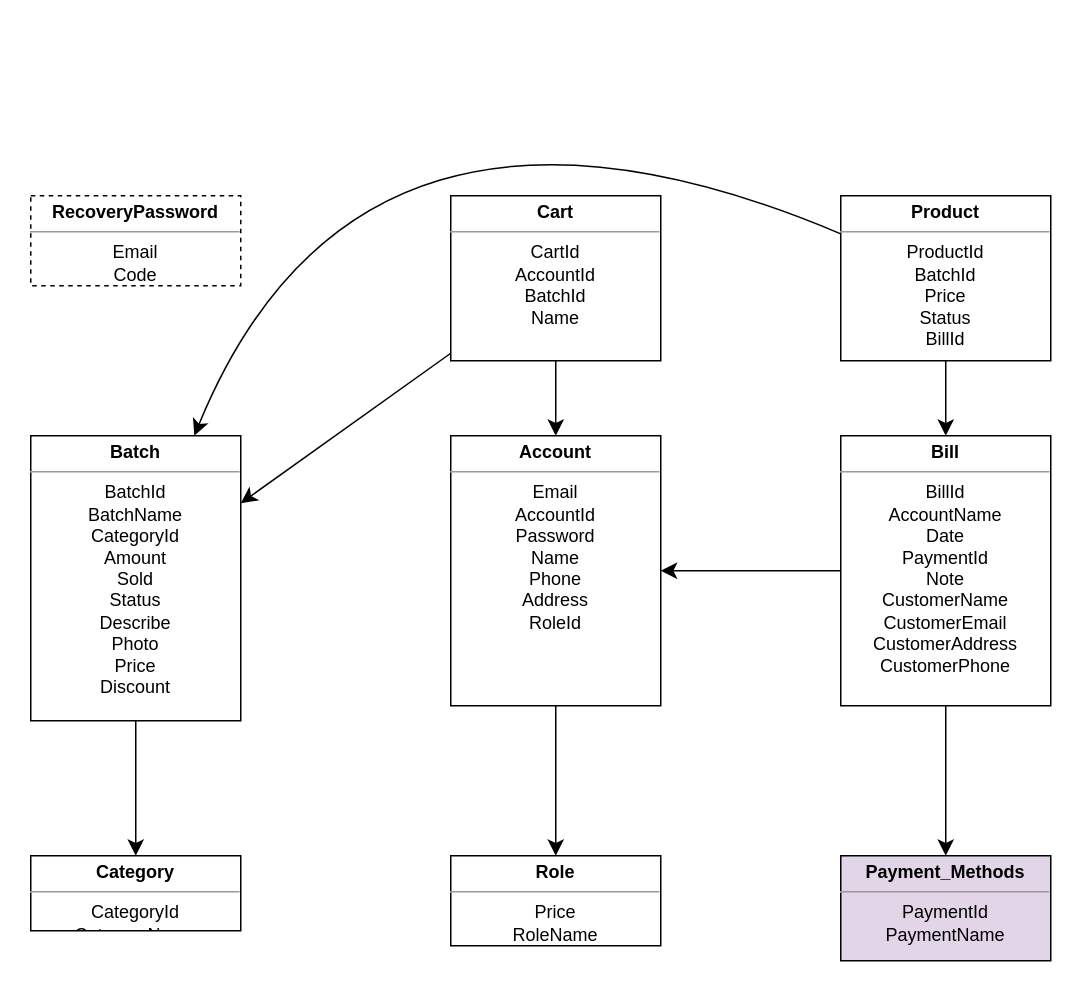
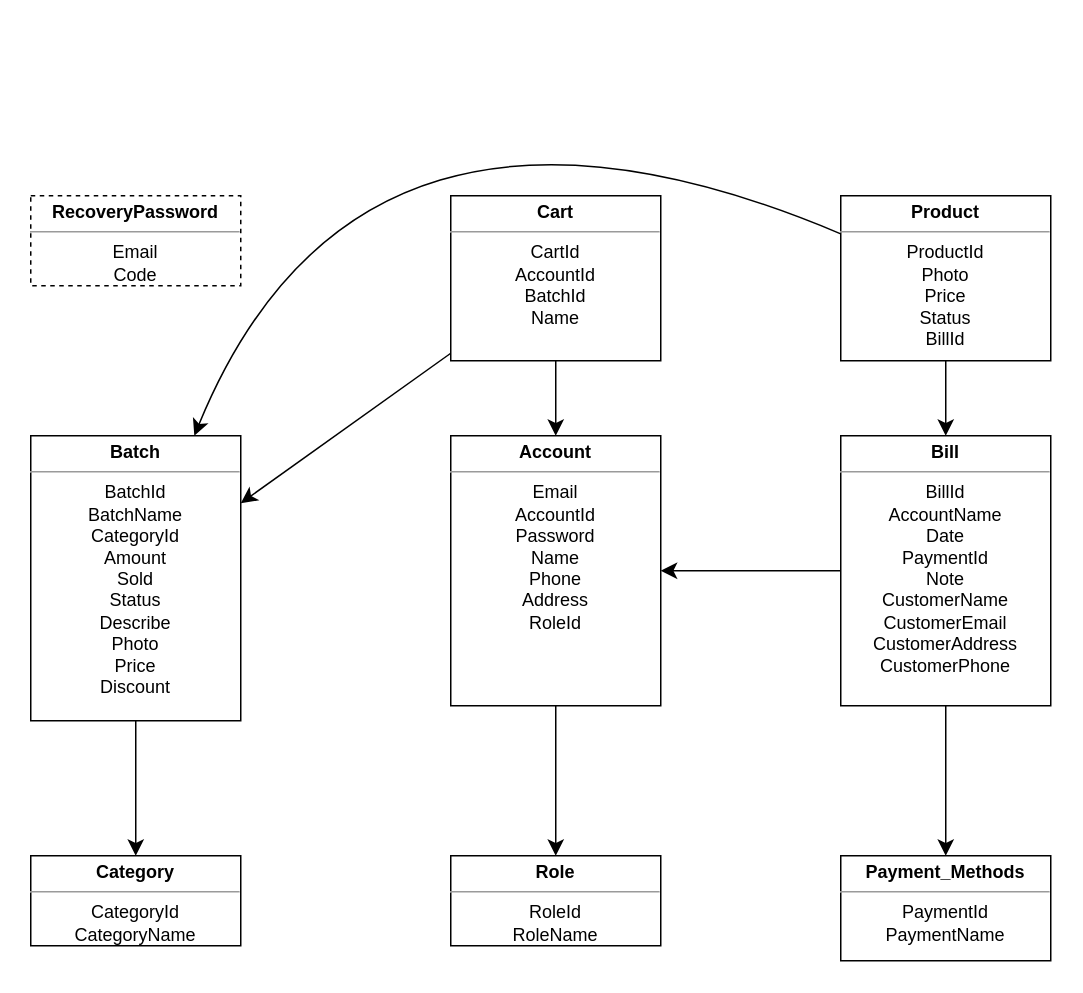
(886, 261) -> (886, 261)
(489, 888) -> (489, 888)
(136, 893) -> (136, 901)
(946, 908) -> (946, 908)
